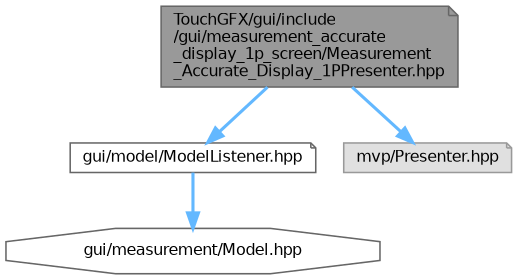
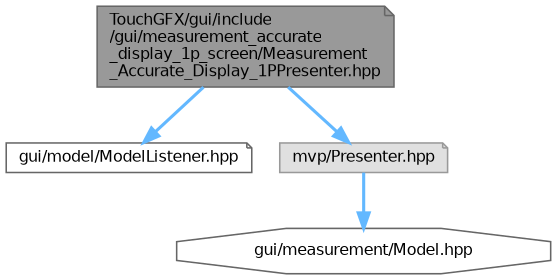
(193, 193) -> (364, 193)
